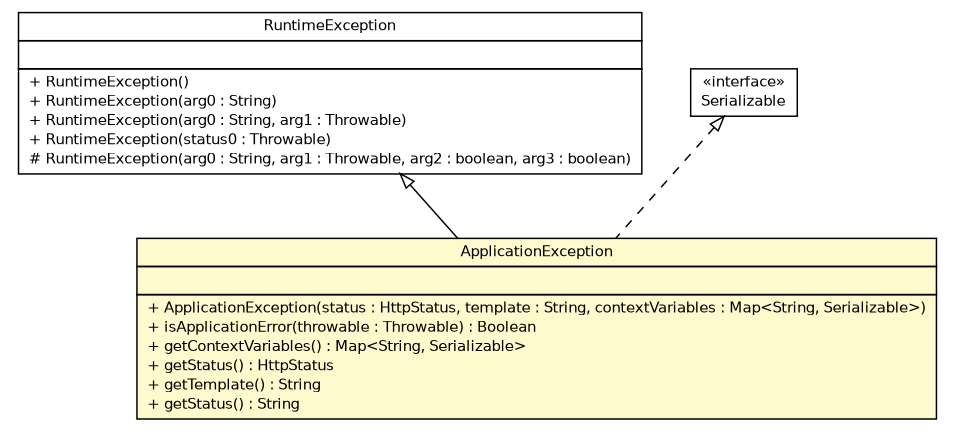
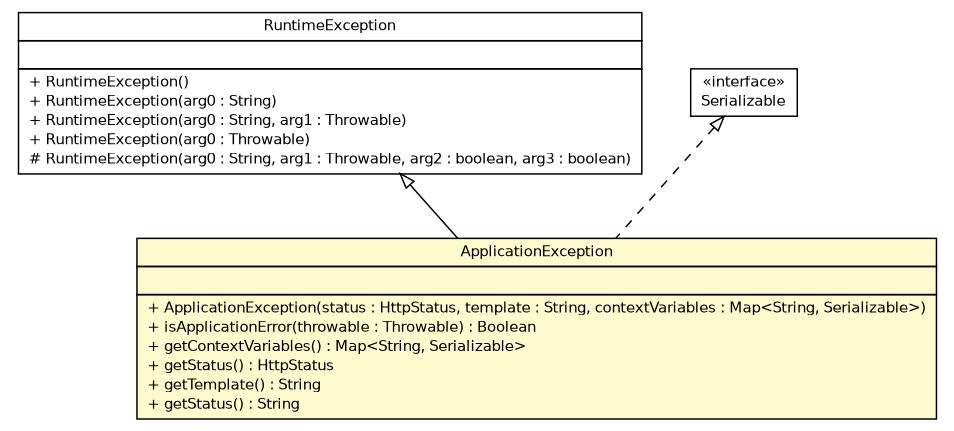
(181, 140) -> (170, 140)
